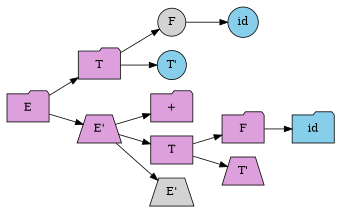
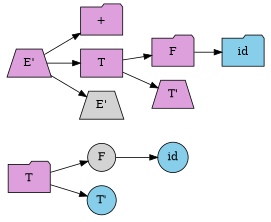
(28, 108) -> none
